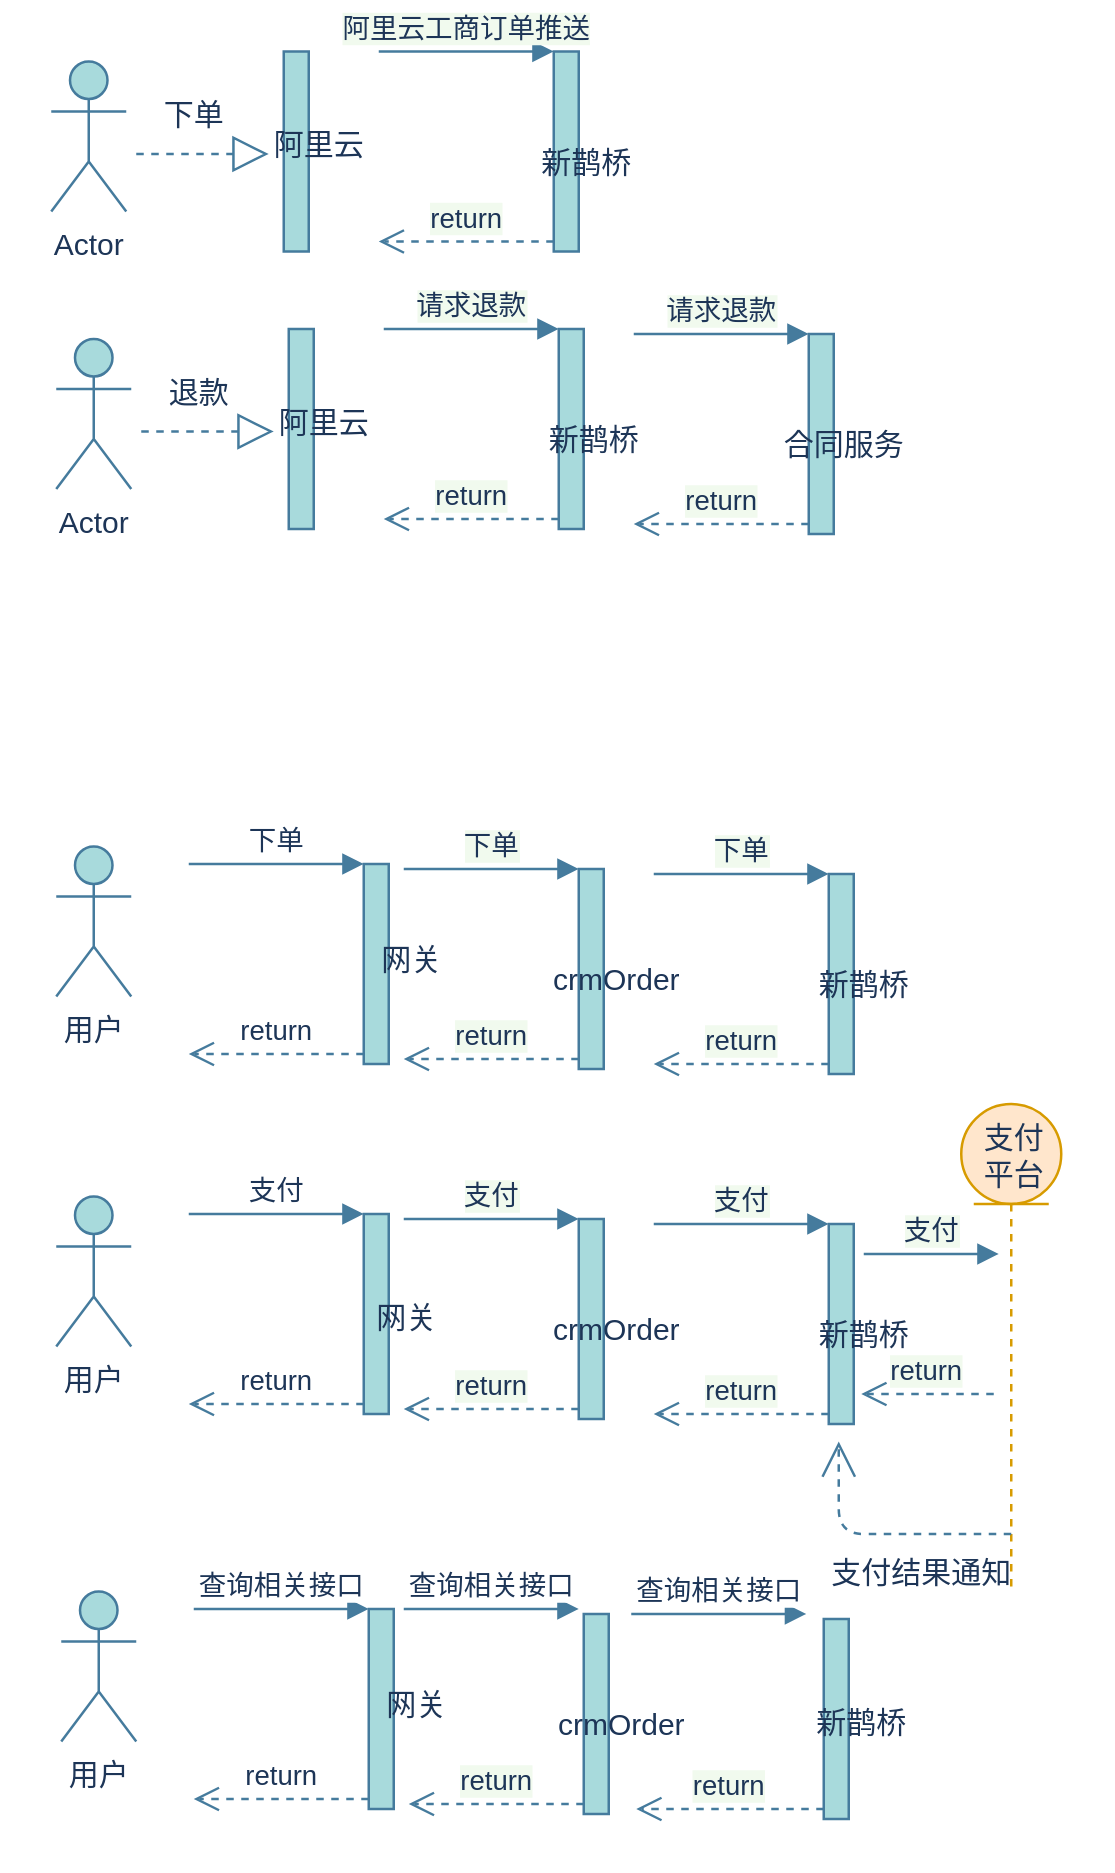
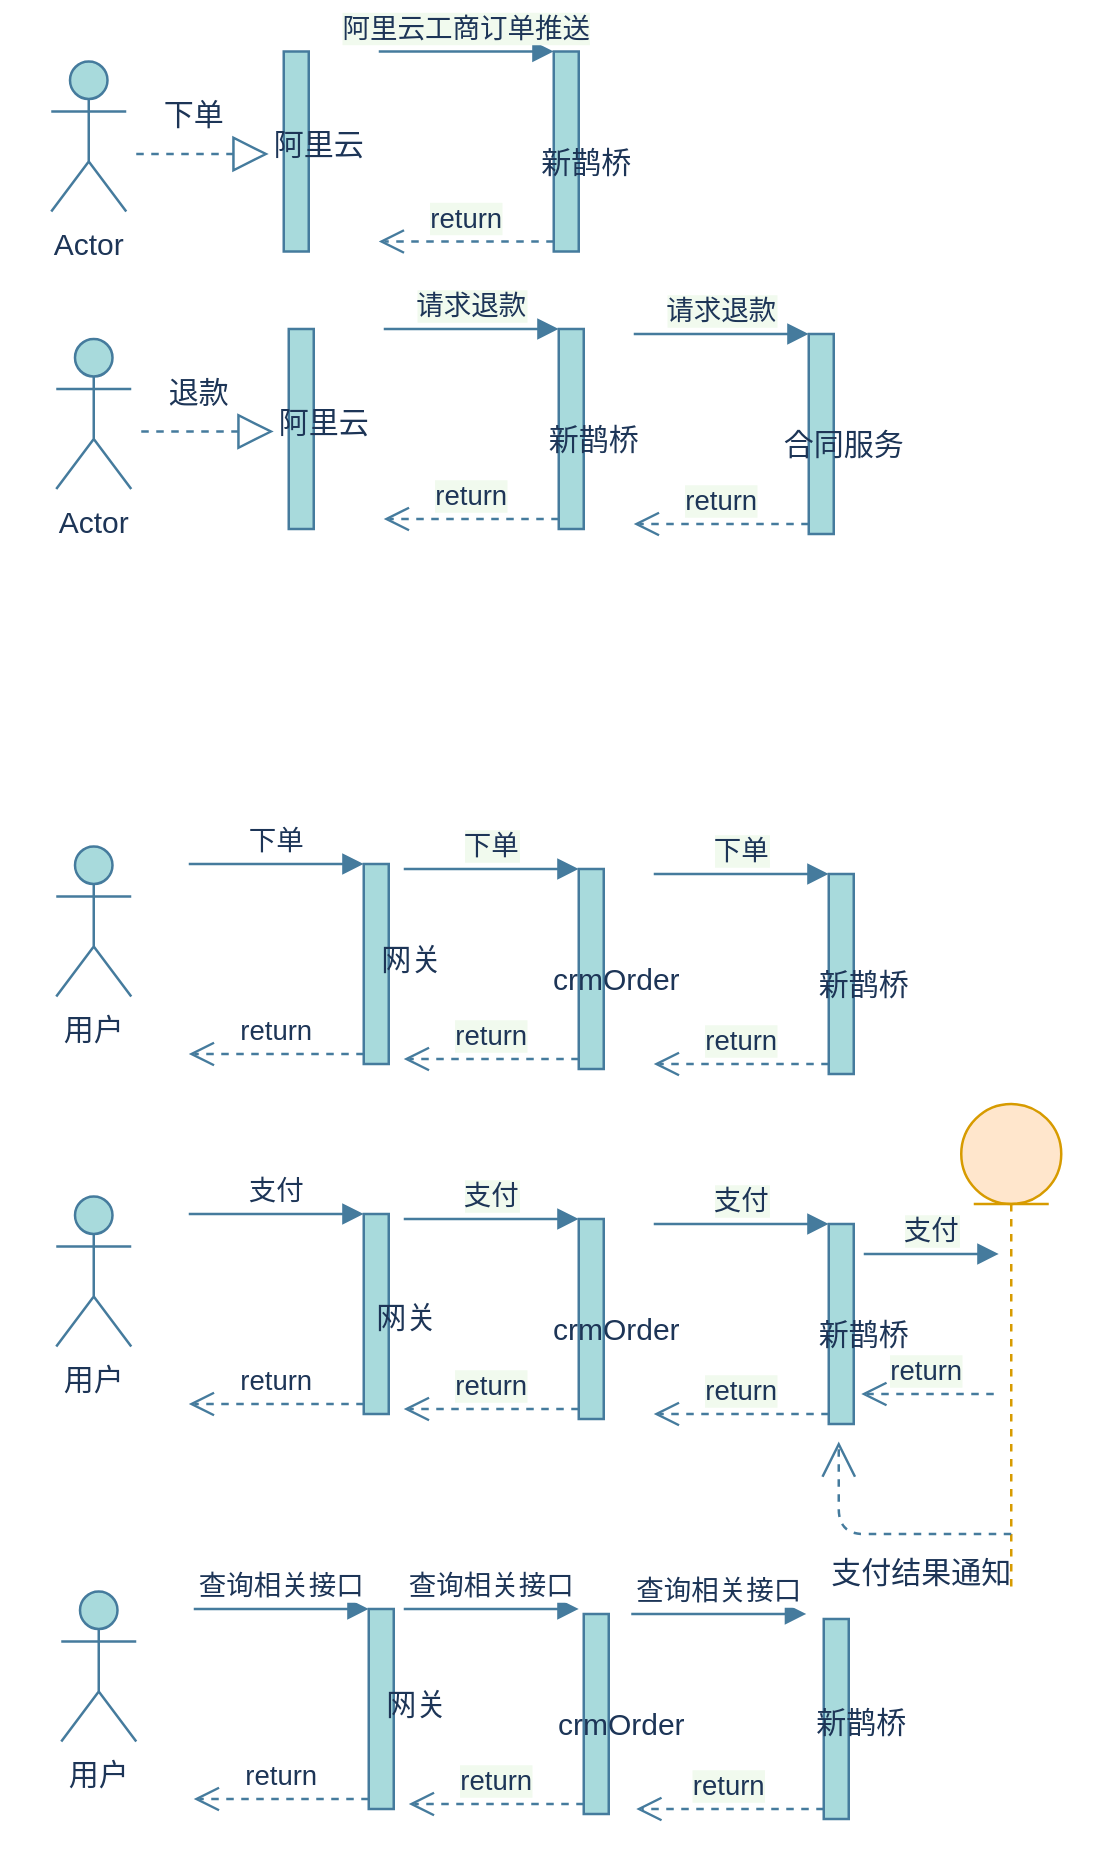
(1014, 1156) -> none
